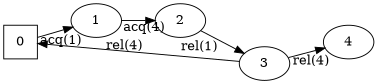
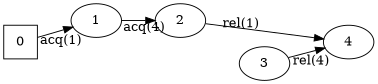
(218, 40) -> (260, 31)
(143, 53) -> none
